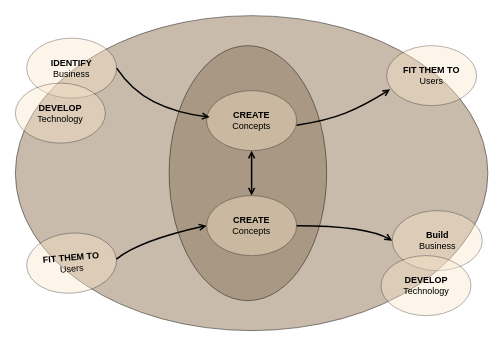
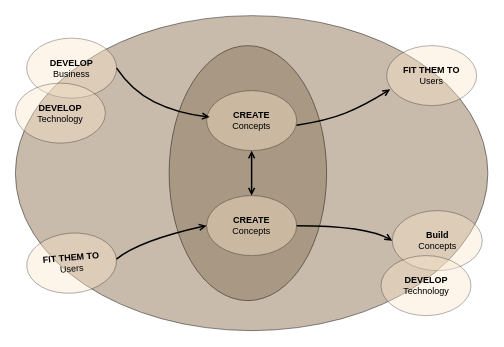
(72, 68) -> (72, 68)
(438, 240) -> (438, 240)
